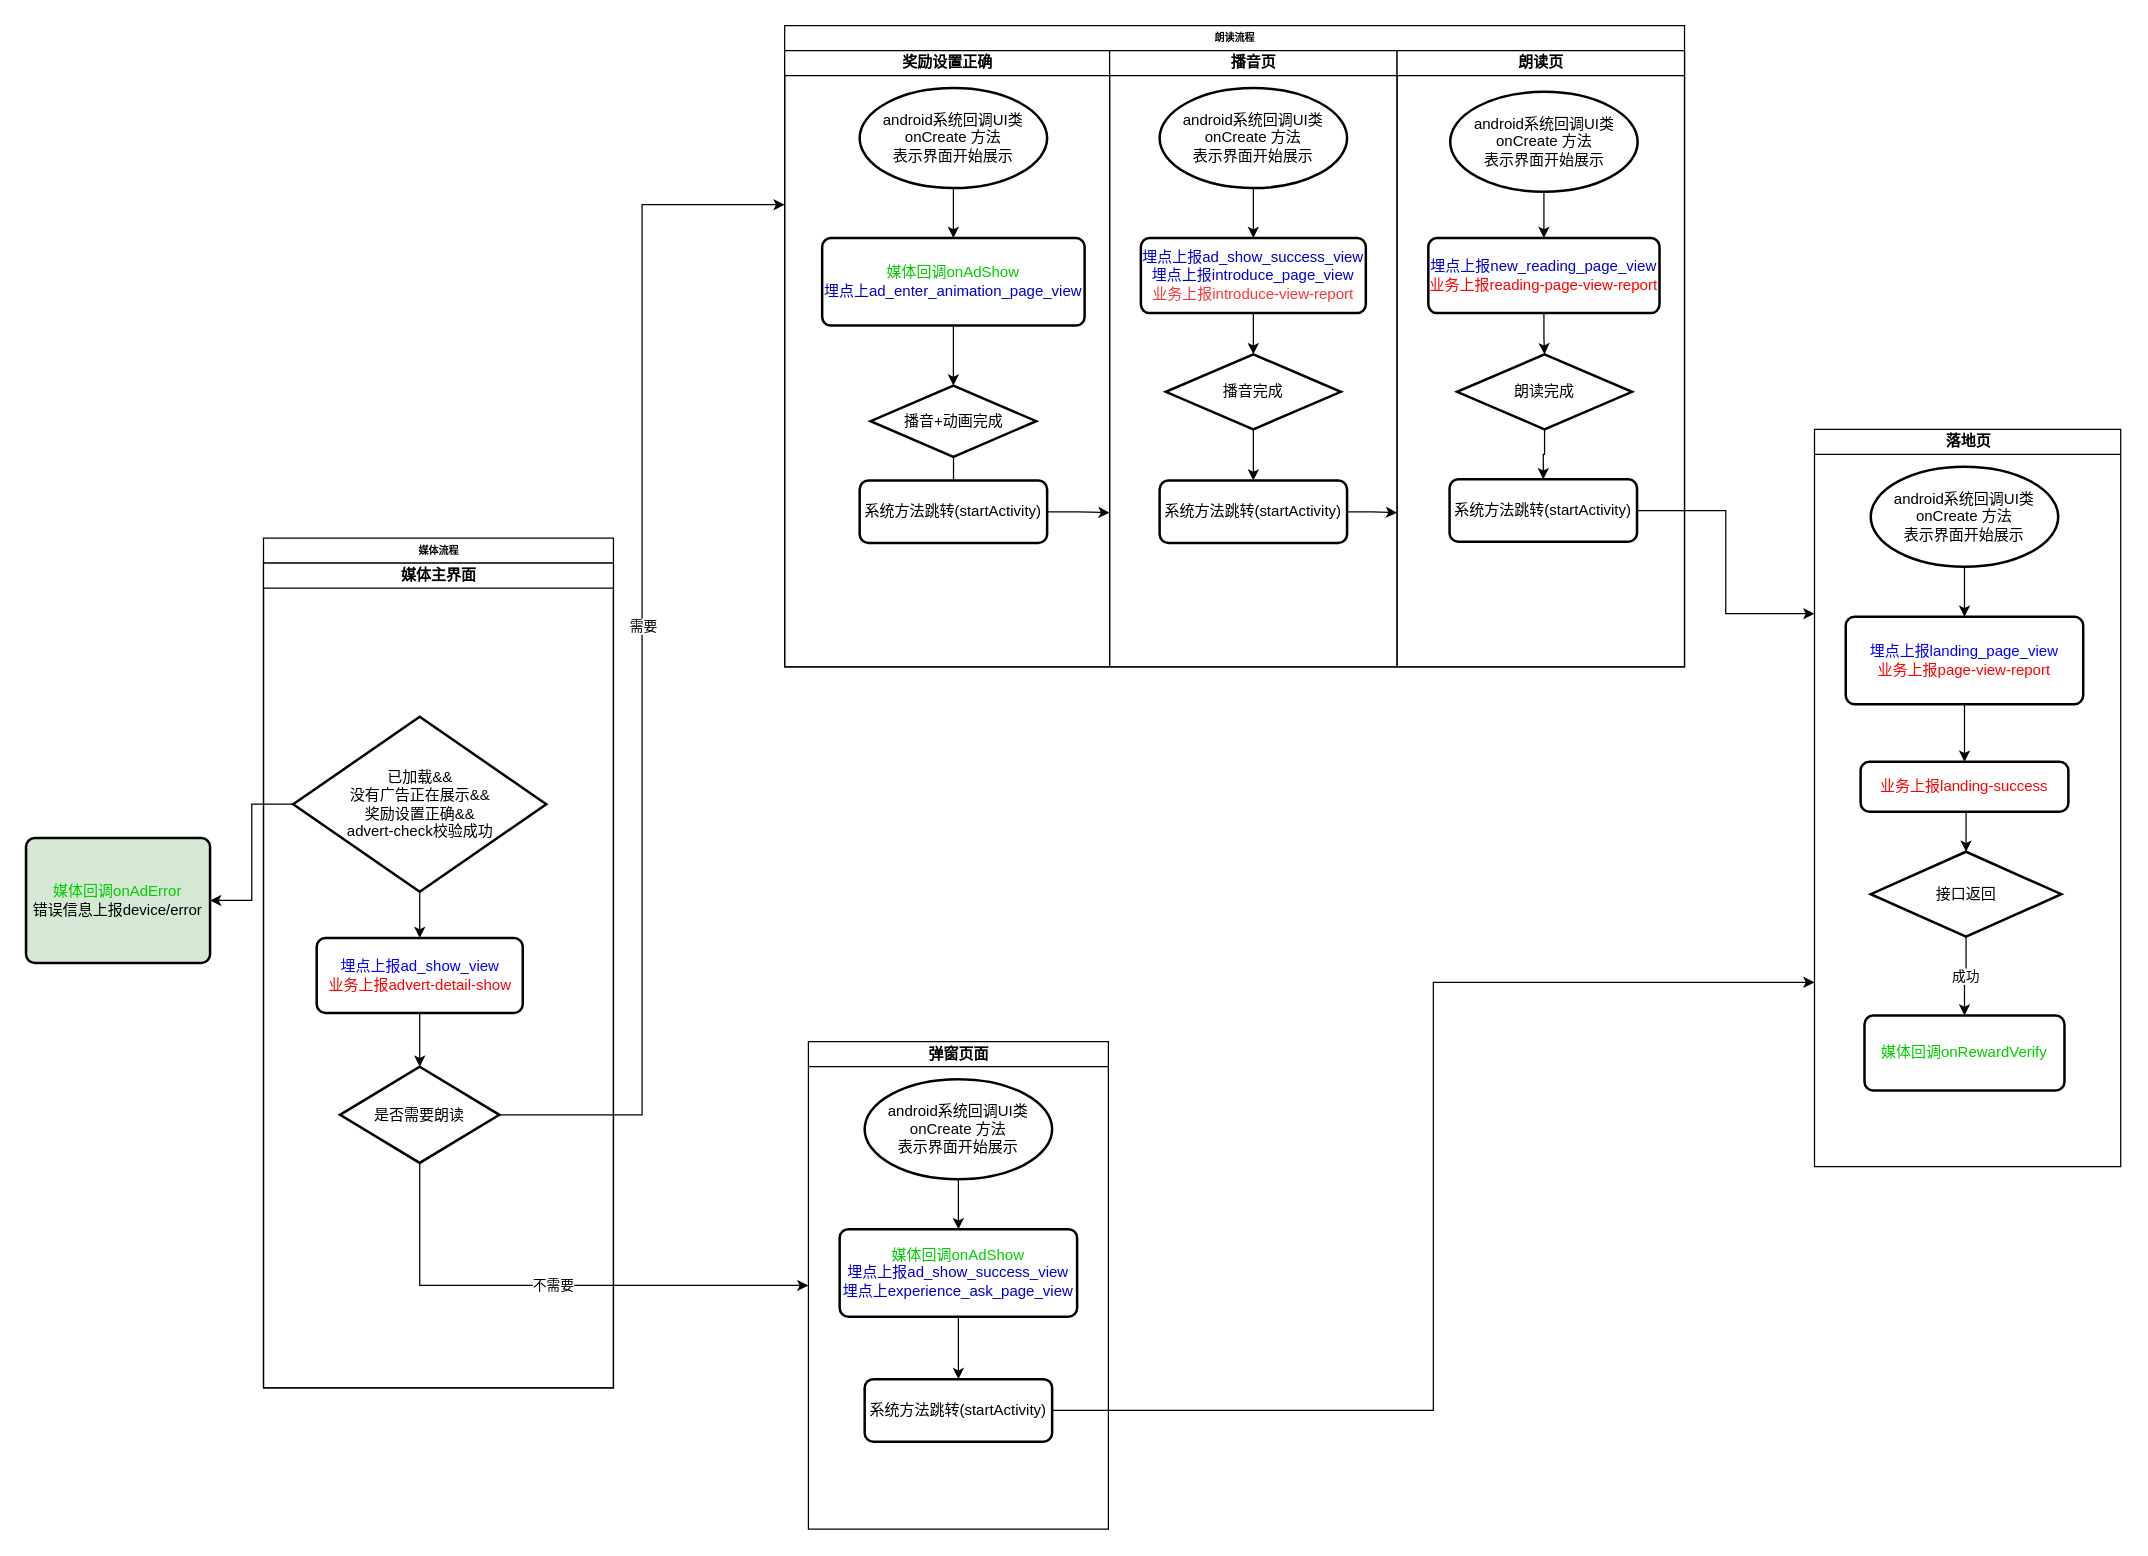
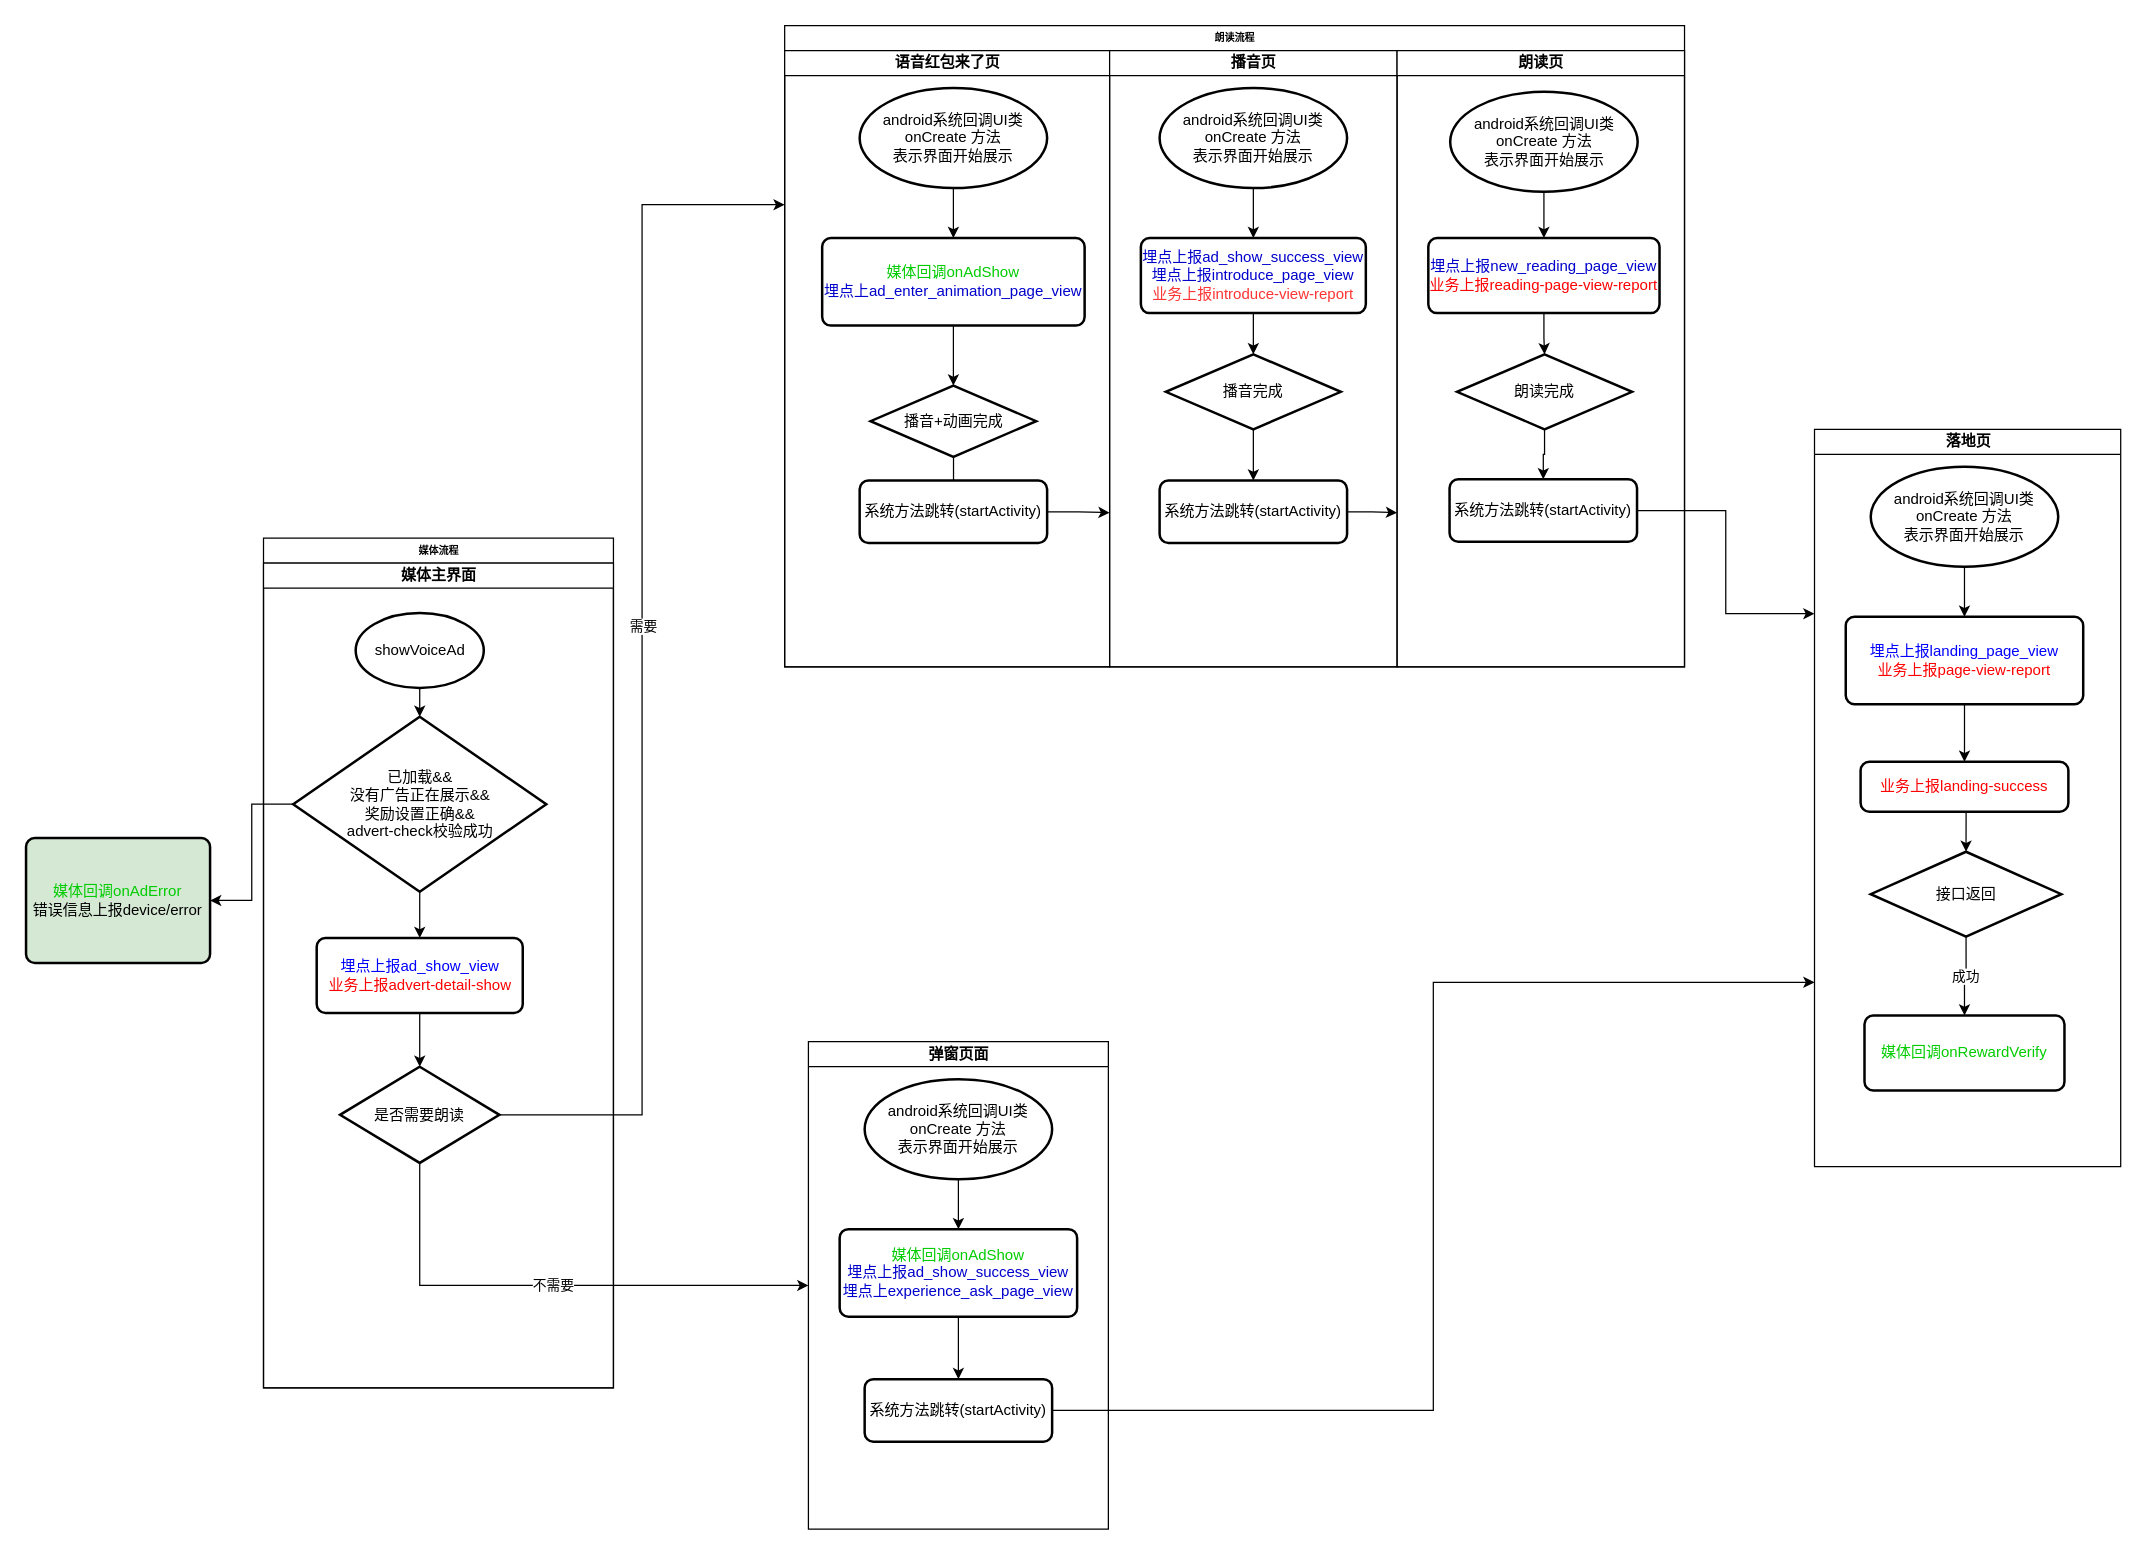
(948, 63) -> (948, 63)
none -> (419, 651)
none -> (419, 699)
